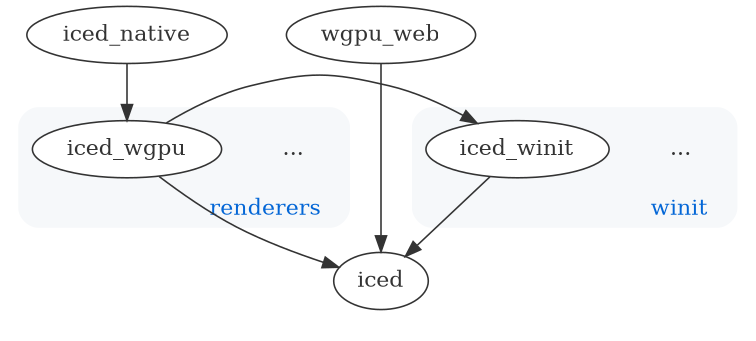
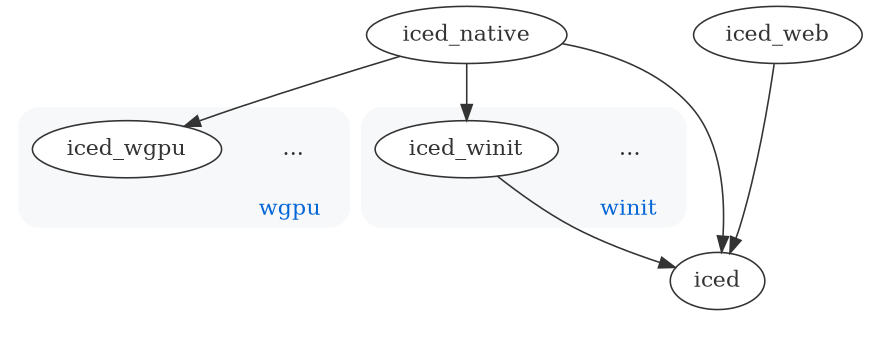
(381, 35) -> (778, 35)
(314, 75) -> (467, 84)
(273, 209) -> (298, 209)
(217, 216) -> (683, 98)
